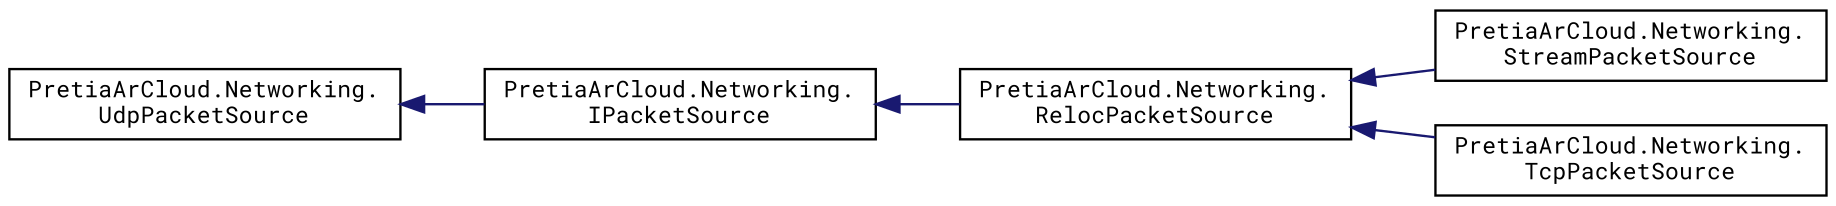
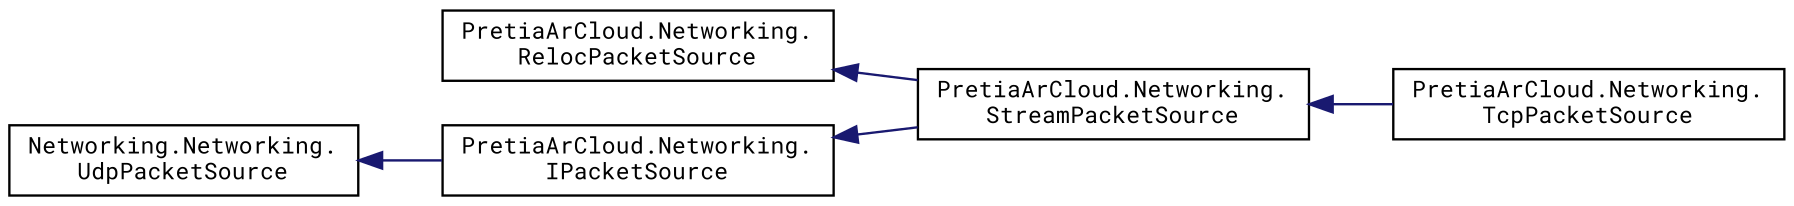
(205, 104) -> (184, 160)
(930, 104) -> (888, 131)
(1405, 134) -> (1363, 104)
